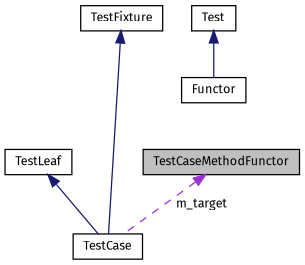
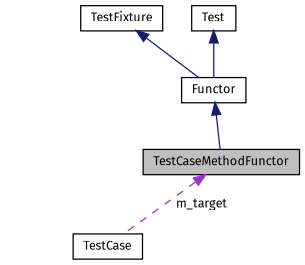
none -> (218, 132)
(114, 139) -> (173, 58)
(38, 162) -> none
